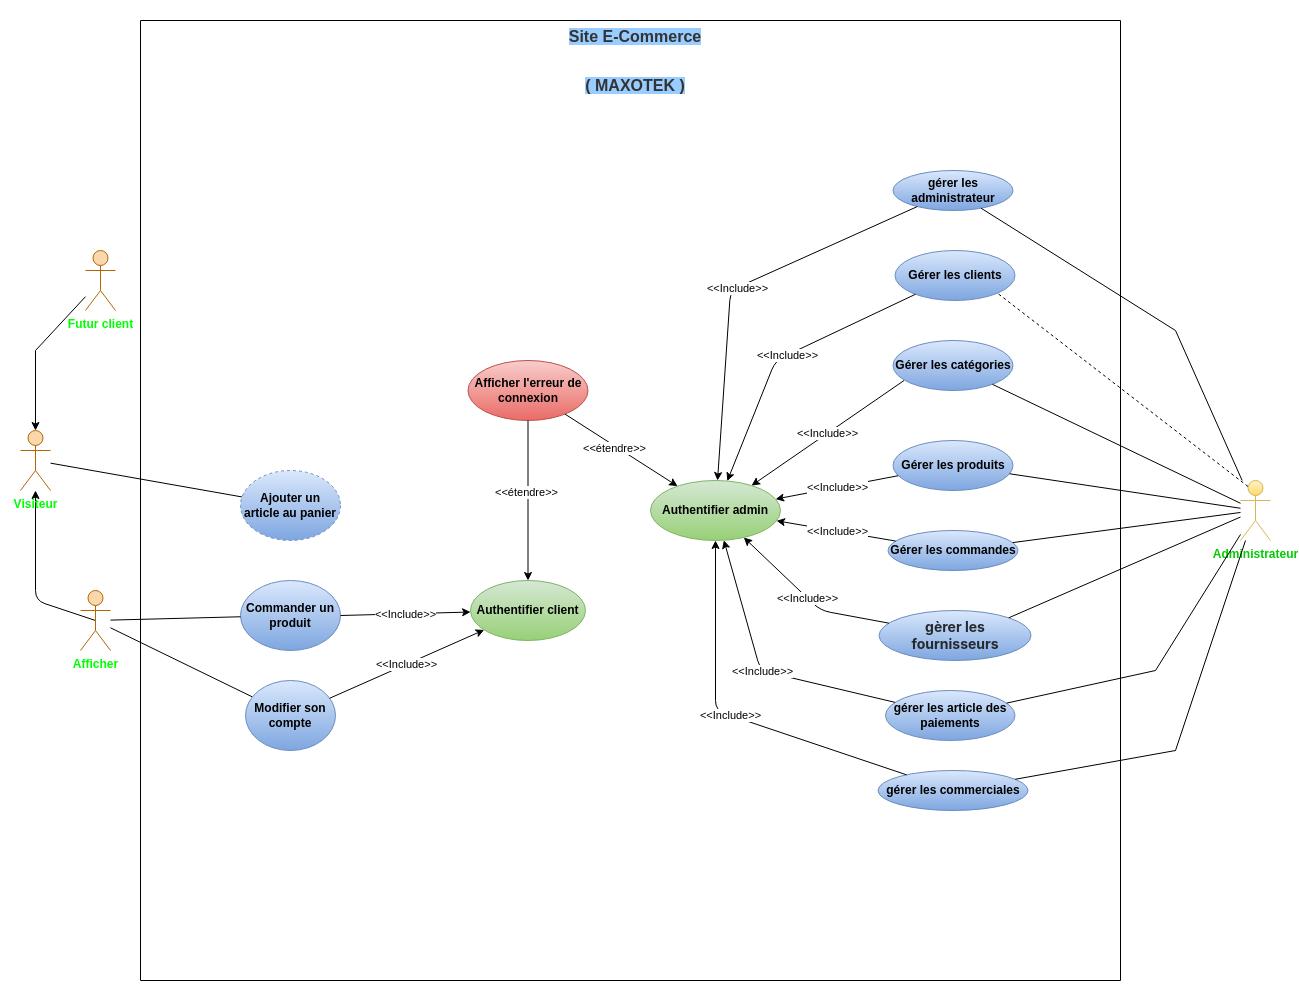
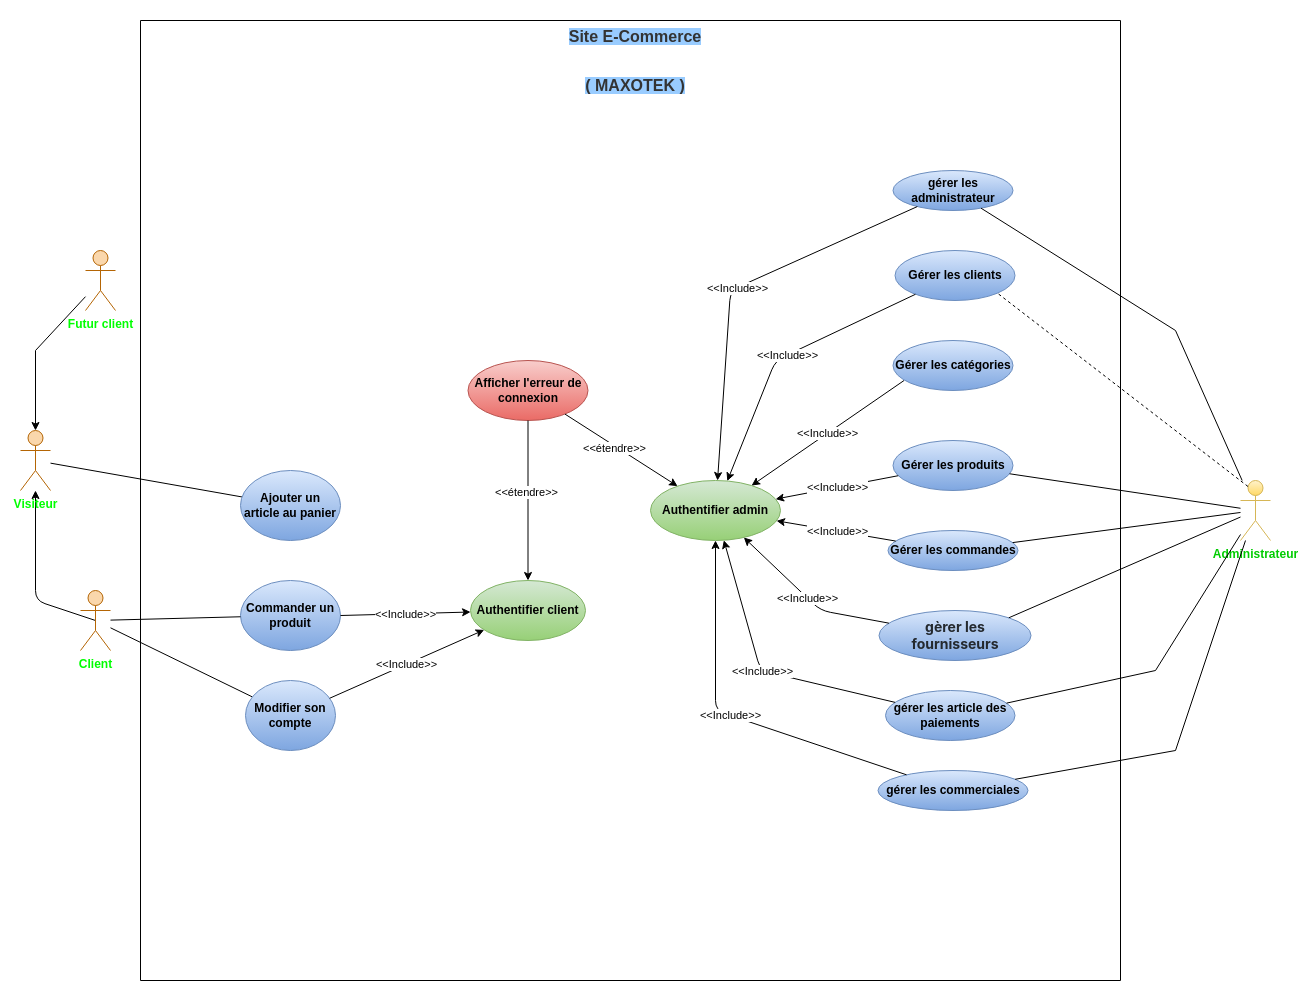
(1116, 444) -> none
(291, 506) -> (291, 506)
(96, 665) -> (96, 665)
